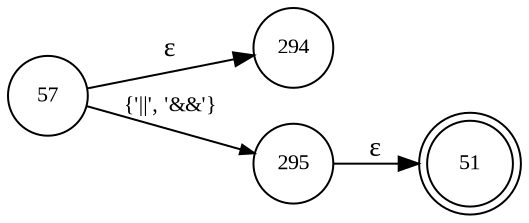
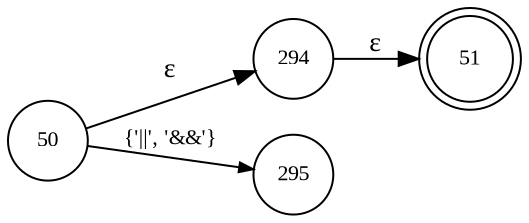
(48, 96) -> (48, 141)
(366, 164) -> (366, 59)
